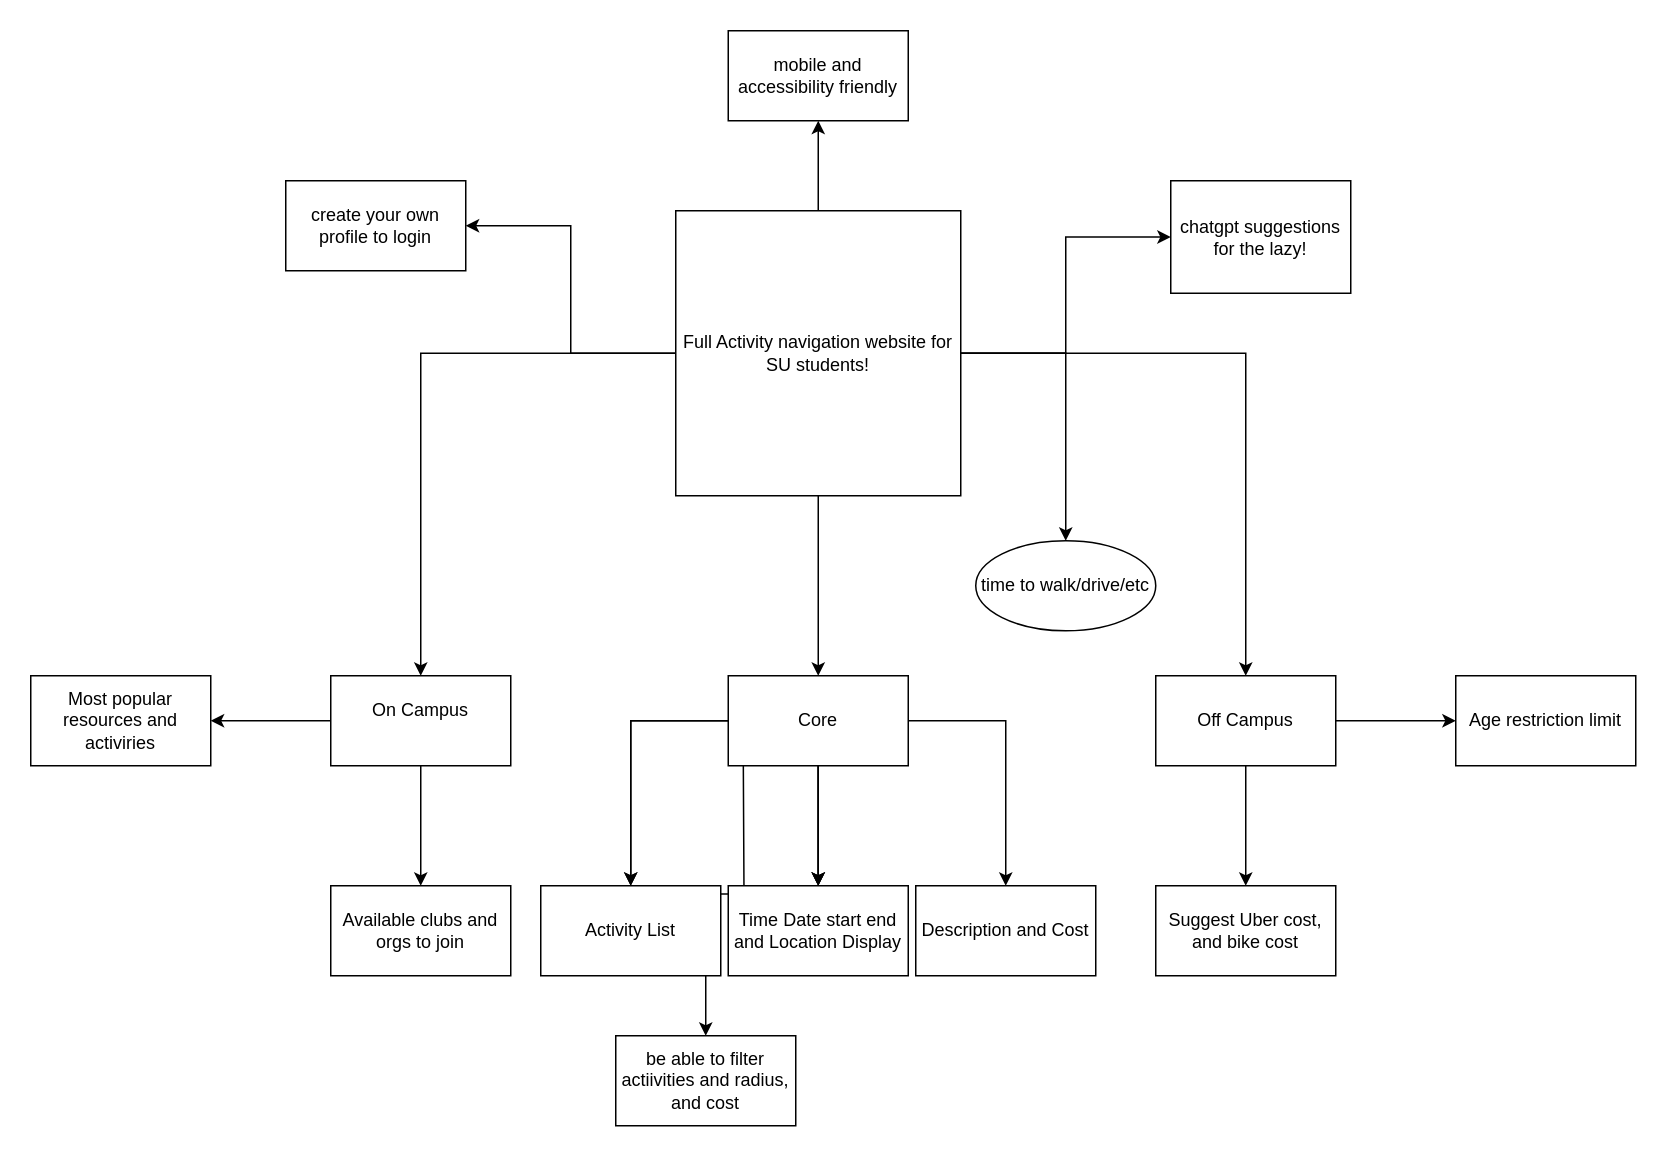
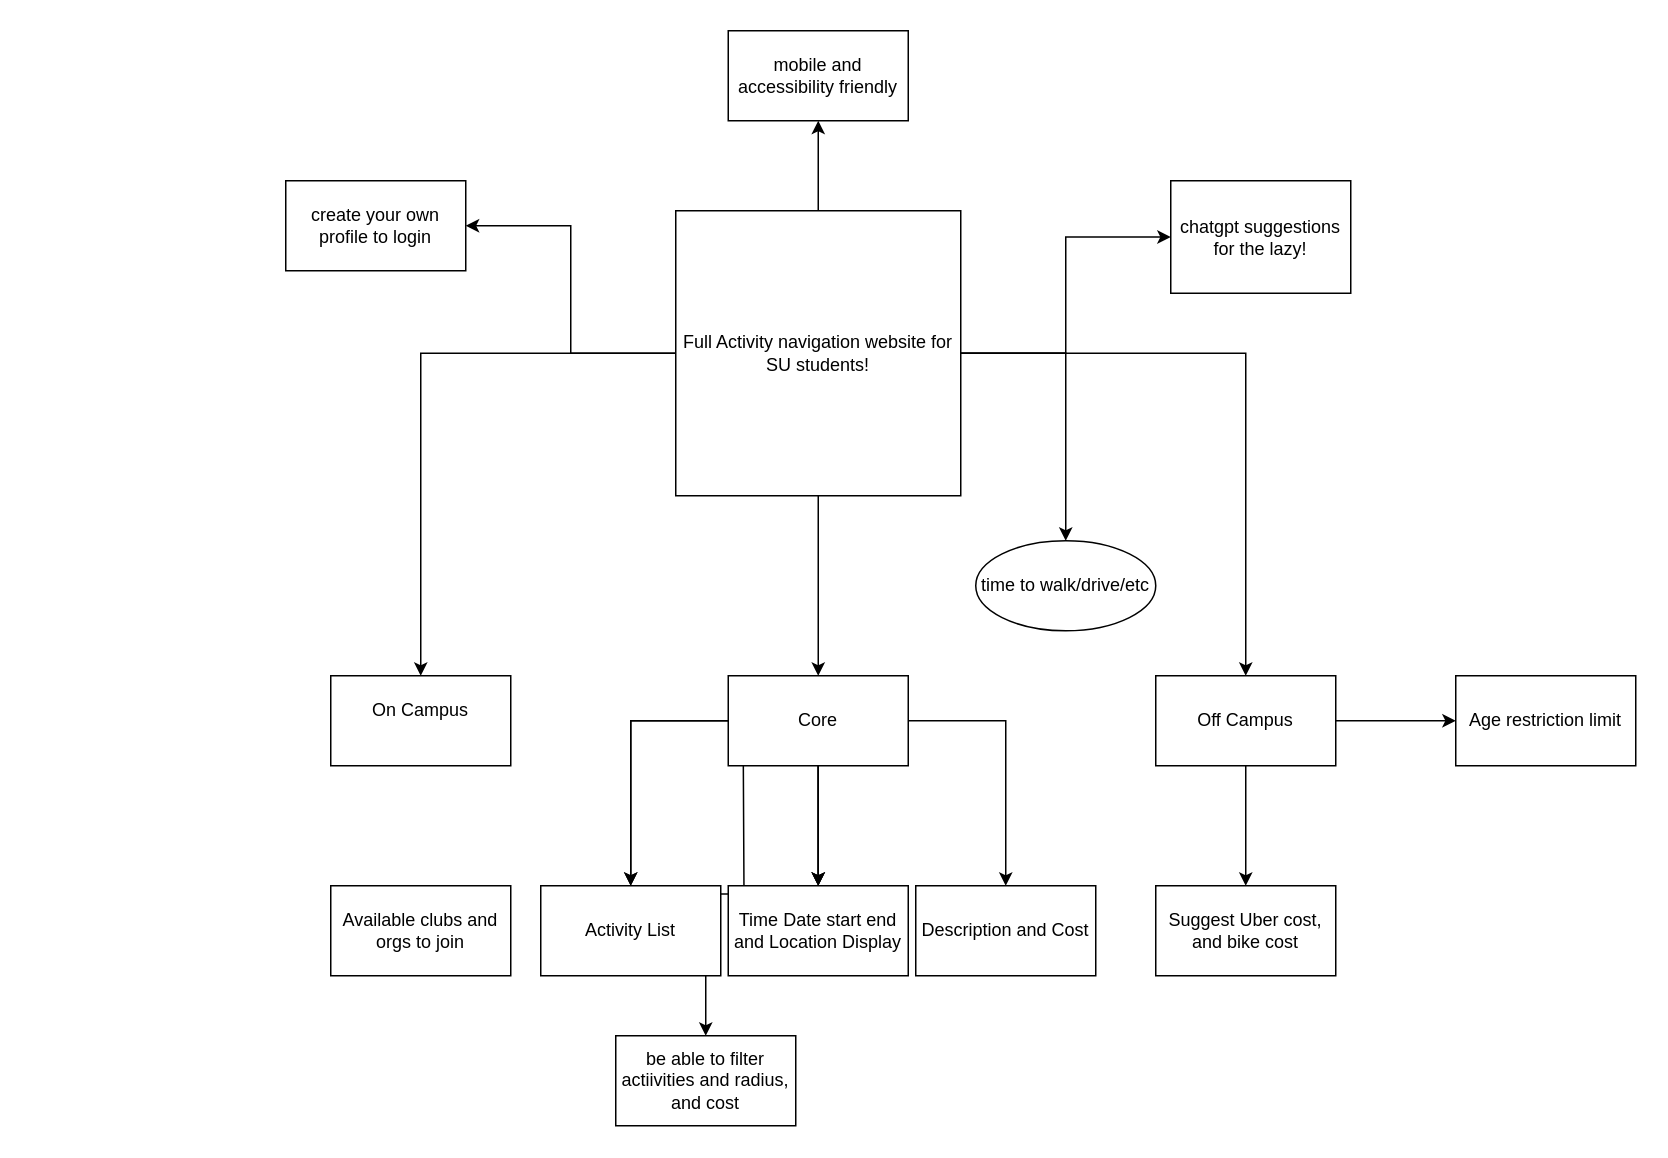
(121, 721) -> none
(276, 721) -> none
(421, 821) -> none
